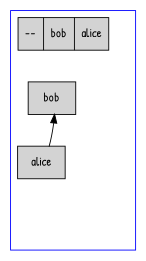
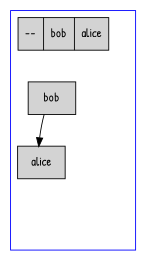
(52, 135) -> (42, 126)
